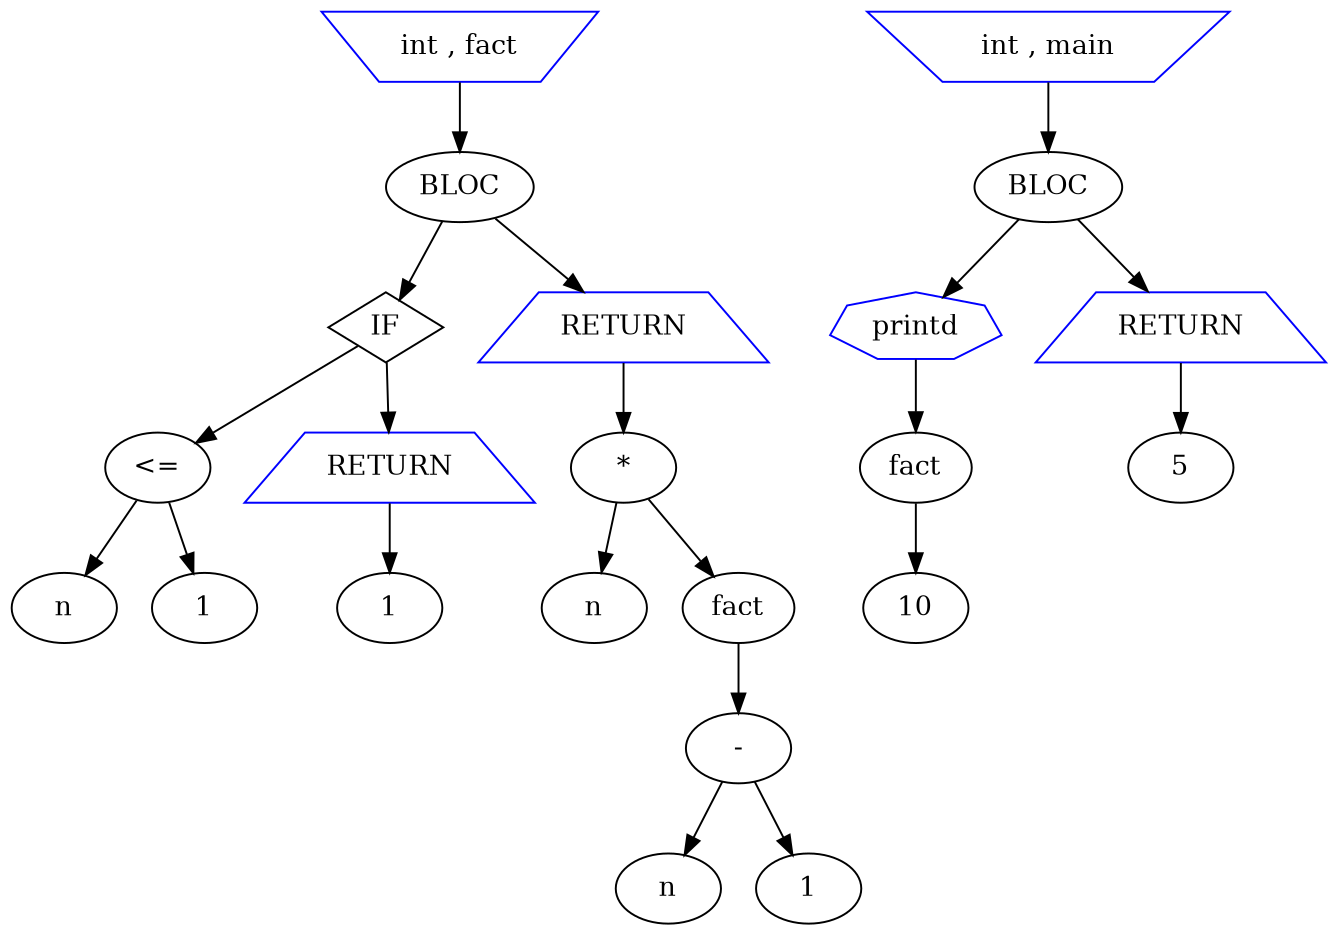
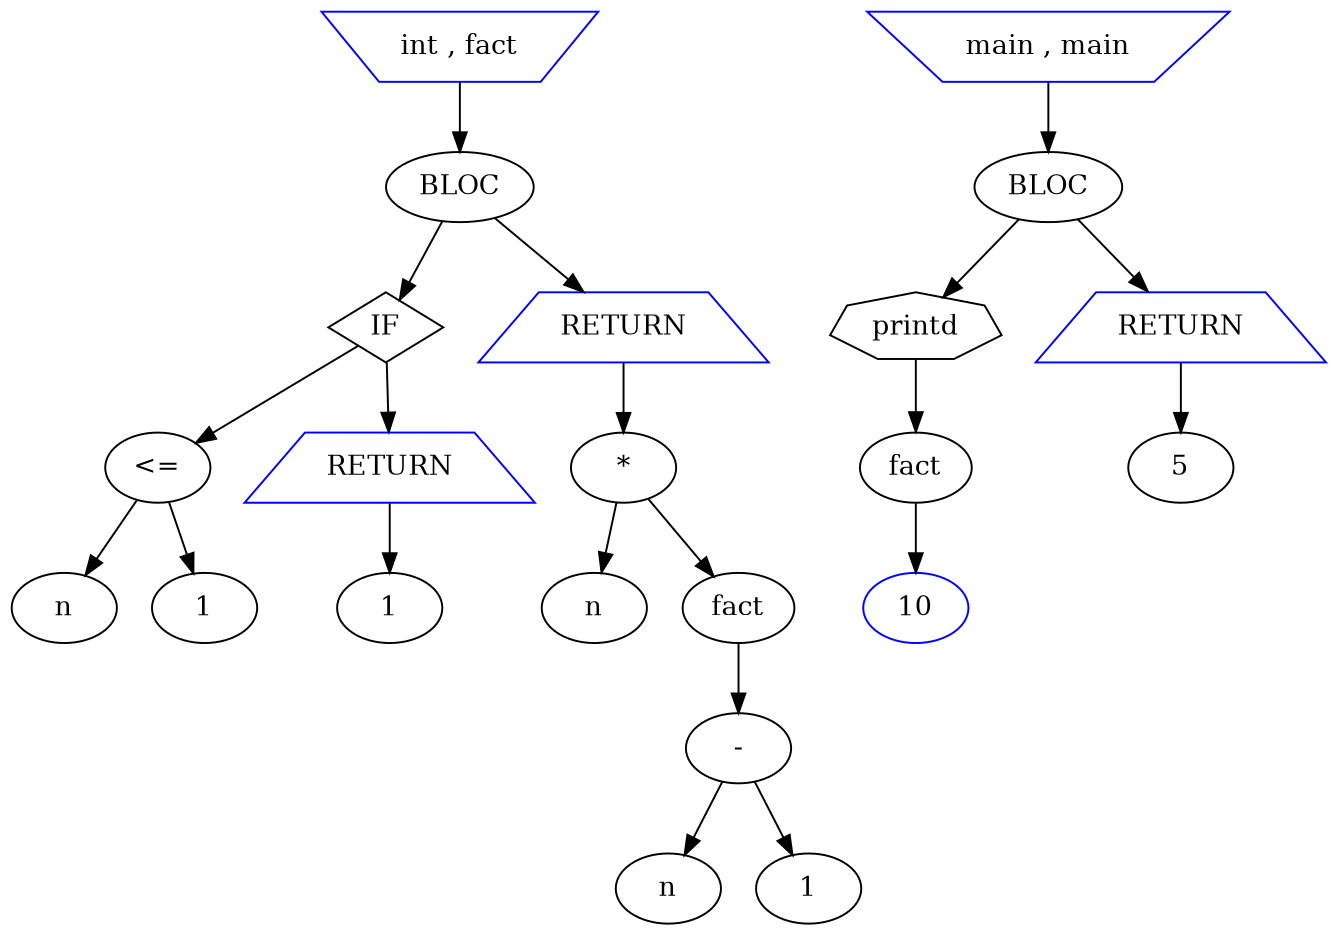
(1048, 47) -> (1048, 47)
(916, 327) -> (916, 327)
(916, 608) -> (916, 608)
